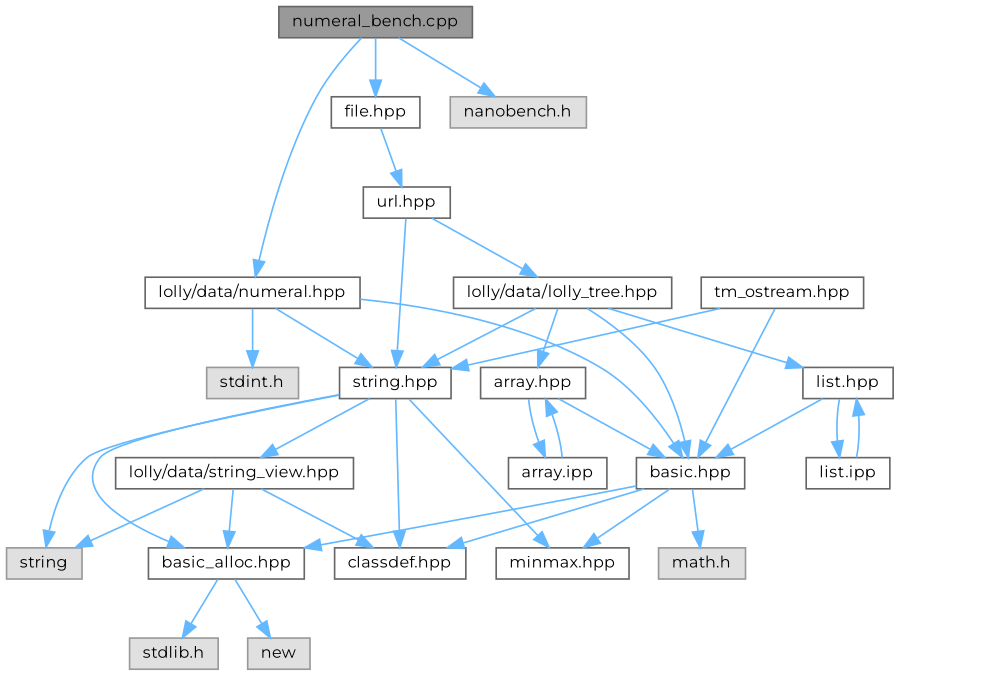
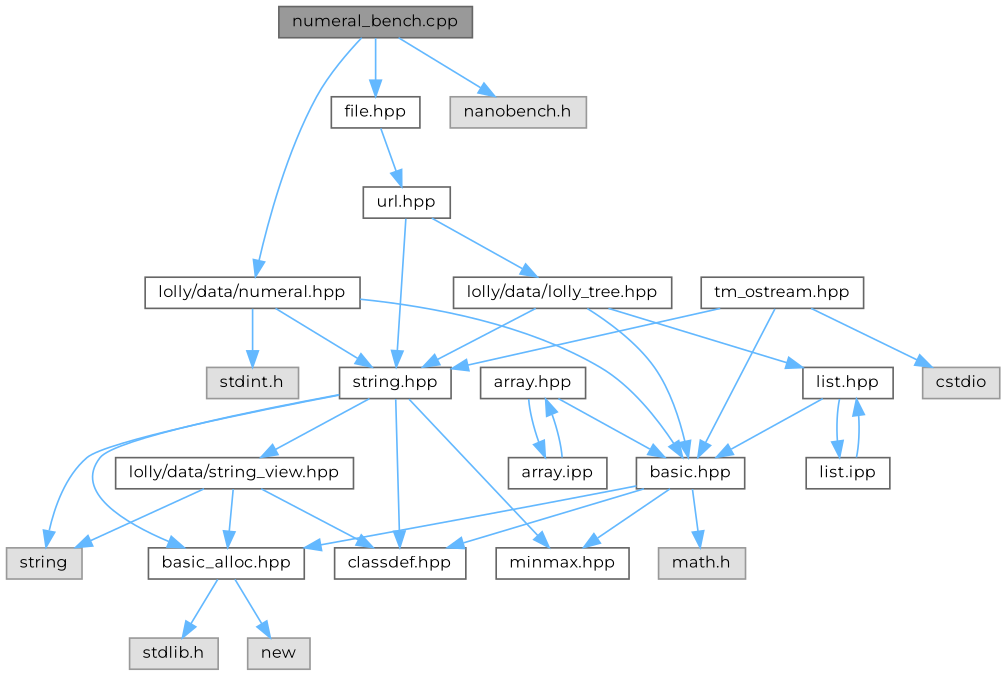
(551, 330) -> none
none -> (961, 383)
